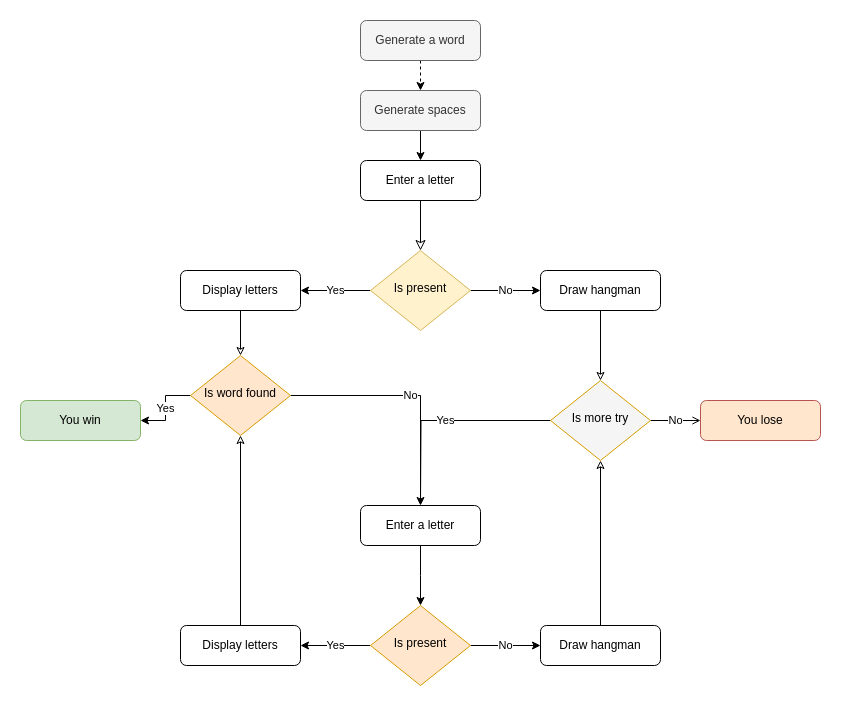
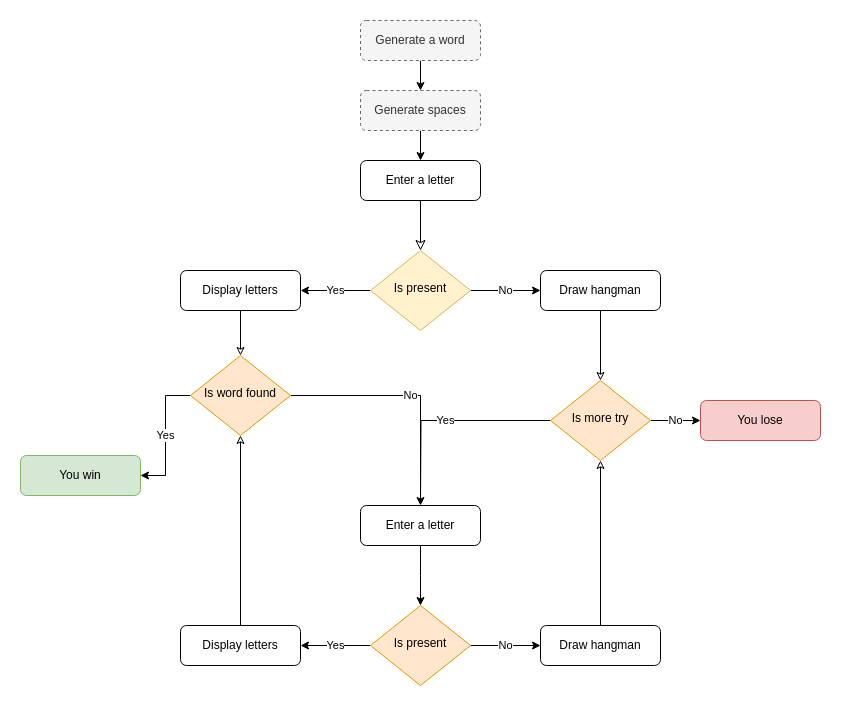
(421, 41) -> (421, 41)
(421, 72) -> (421, 72)
(421, 111) -> (421, 111)
(81, 421) -> (81, 476)
(601, 421) -> (601, 421)
(694, 421) -> (692, 421)
(761, 421) -> (761, 421)
